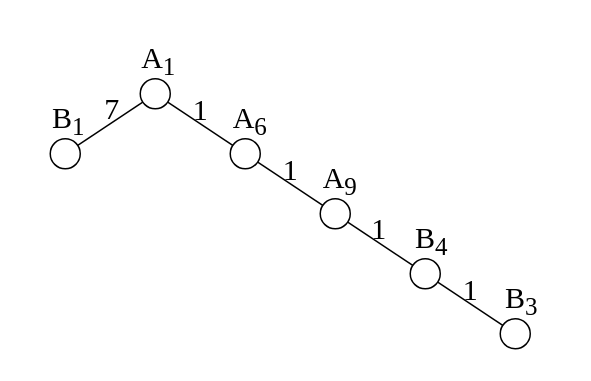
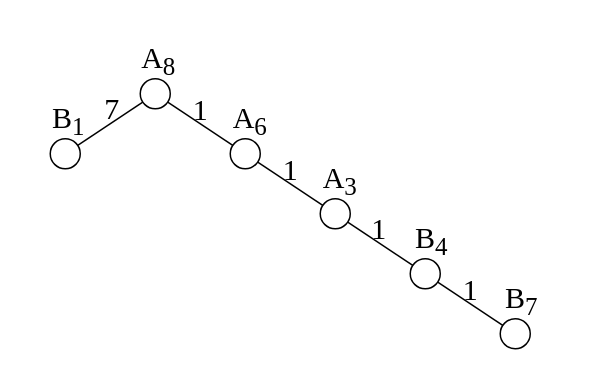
(159, 61) -> (159, 61)
(341, 181) -> (341, 181)
(522, 301) -> (522, 301)
